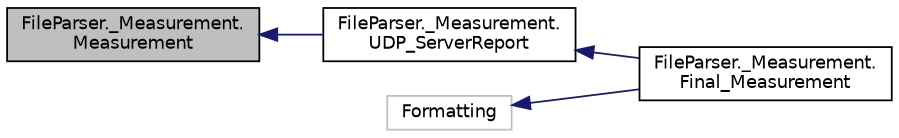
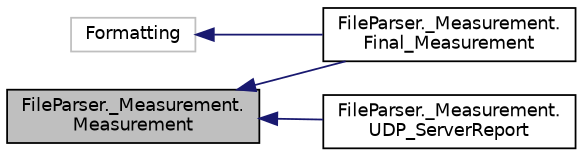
(616, 55) -> (300, 73)
